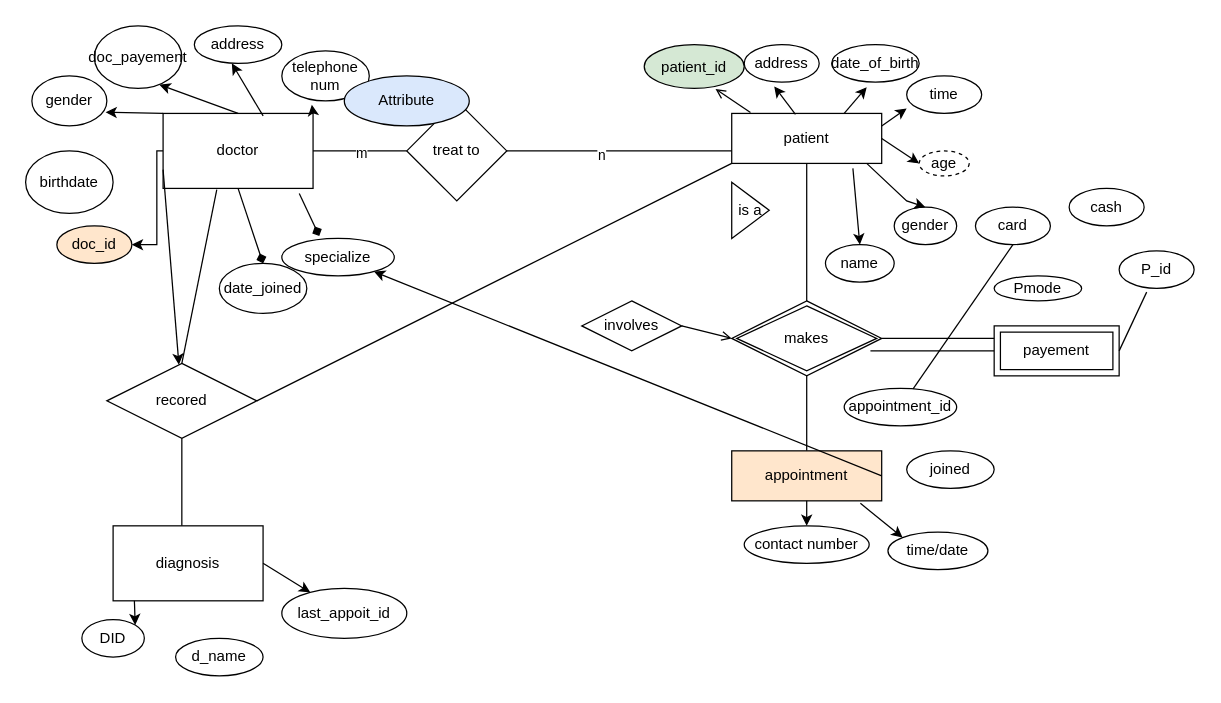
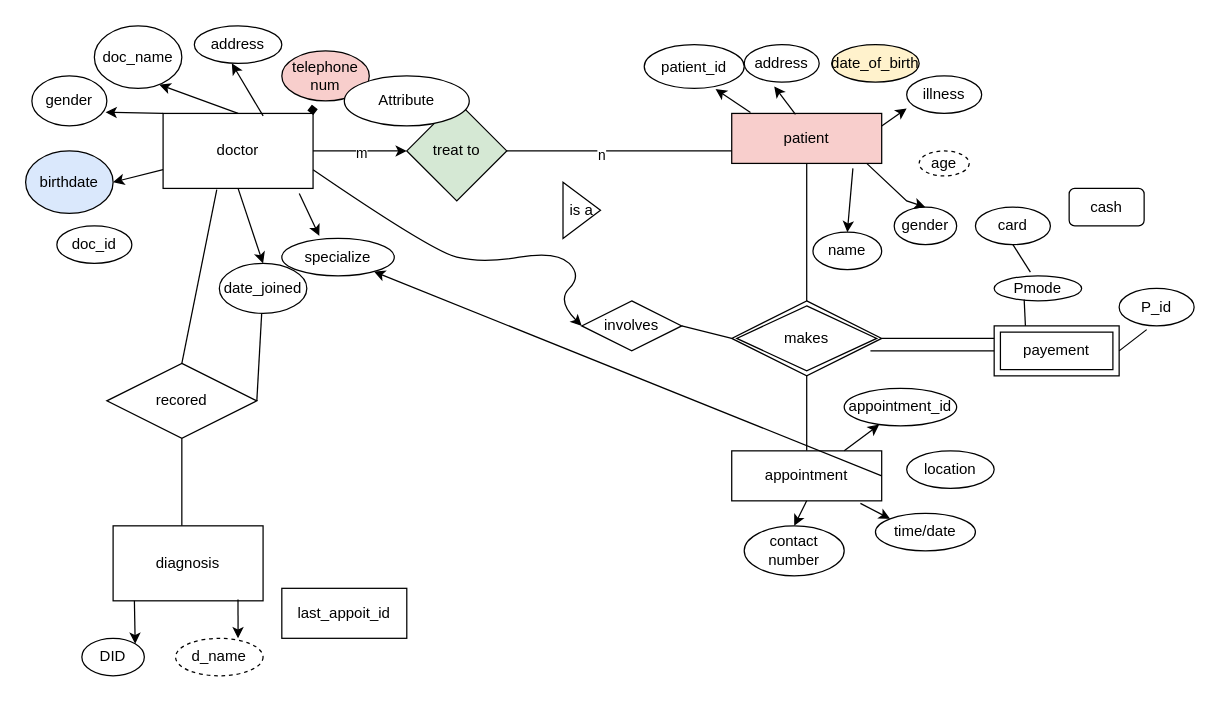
(138, 57) -> (138, 57)
(876, 63) -> (876, 63)
(694, 66) -> (694, 66)
(326, 76) -> (326, 76)
(721, 93) -> (723, 94)
(944, 94) -> (944, 94)
(407, 101) -> (407, 101)
(853, 103) -> none
(313, 113) -> (313, 113)
(807, 138) -> (807, 138)
(897, 148) -> none
(400, 151) -> (397, 151)
(457, 151) -> (457, 151)
(69, 182) -> (69, 182)
(157, 203) -> none
(1107, 207) -> (1107, 207)
(751, 210) -> (582, 210)
(315, 226) -> (315, 227)
none -> (417, 237)
(94, 244) -> (94, 244)
(260, 253) -> (260, 254)
(171, 263) -> (142, 175)
(860, 263) -> (848, 251)
(1157, 269) -> (1157, 307)
(494, 282) -> (259, 357)
none -> (1025, 313)
(963, 316) -> (1022, 258)
(726, 337) -> (726, 337)
none -> (858, 440)
(951, 469) -> (951, 469)
(807, 476) -> (807, 476)
(807, 544) -> (794, 551)
(938, 551) -> (926, 532)
(283, 575) -> none
(344, 613) -> (344, 613)
none -> (238, 615)
(113, 638) -> (113, 657)
(219, 657) -> (219, 657)
